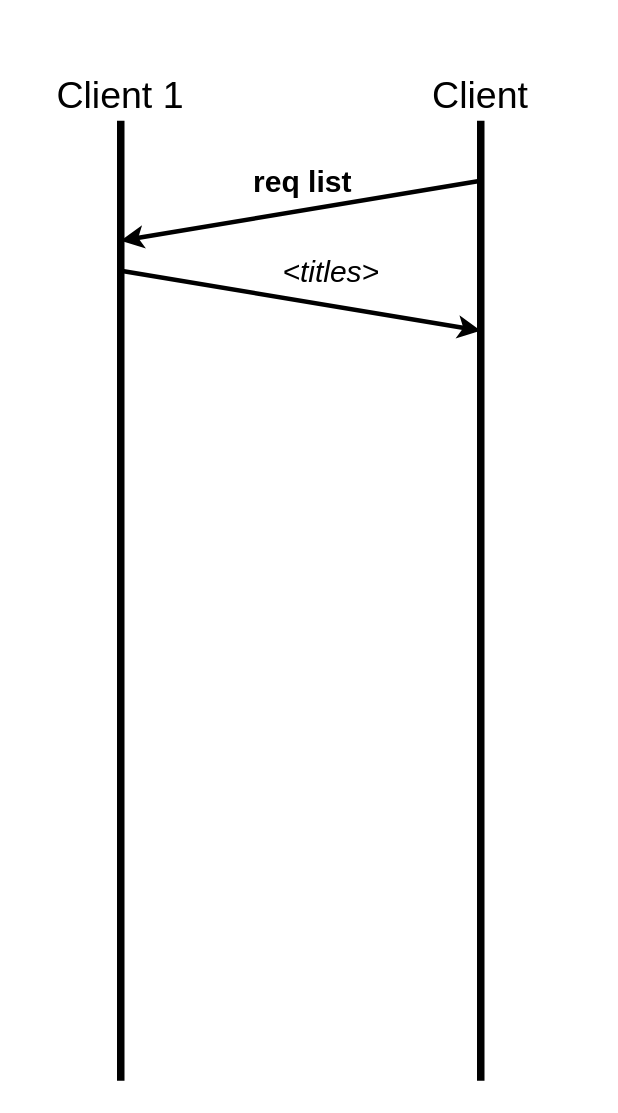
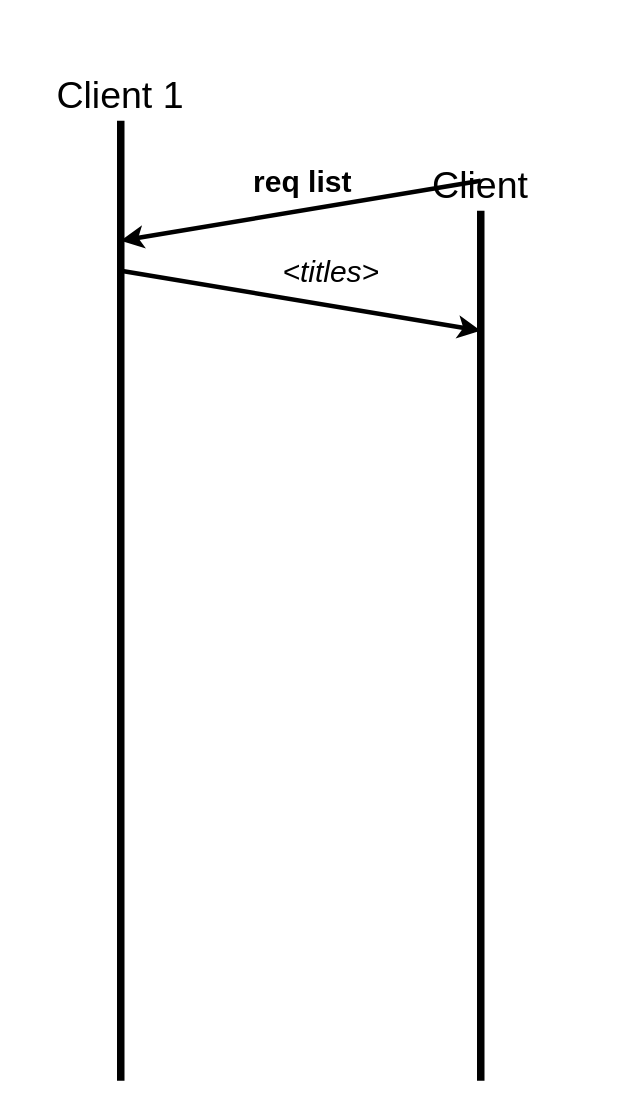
(481, 76) -> (481, 166)
